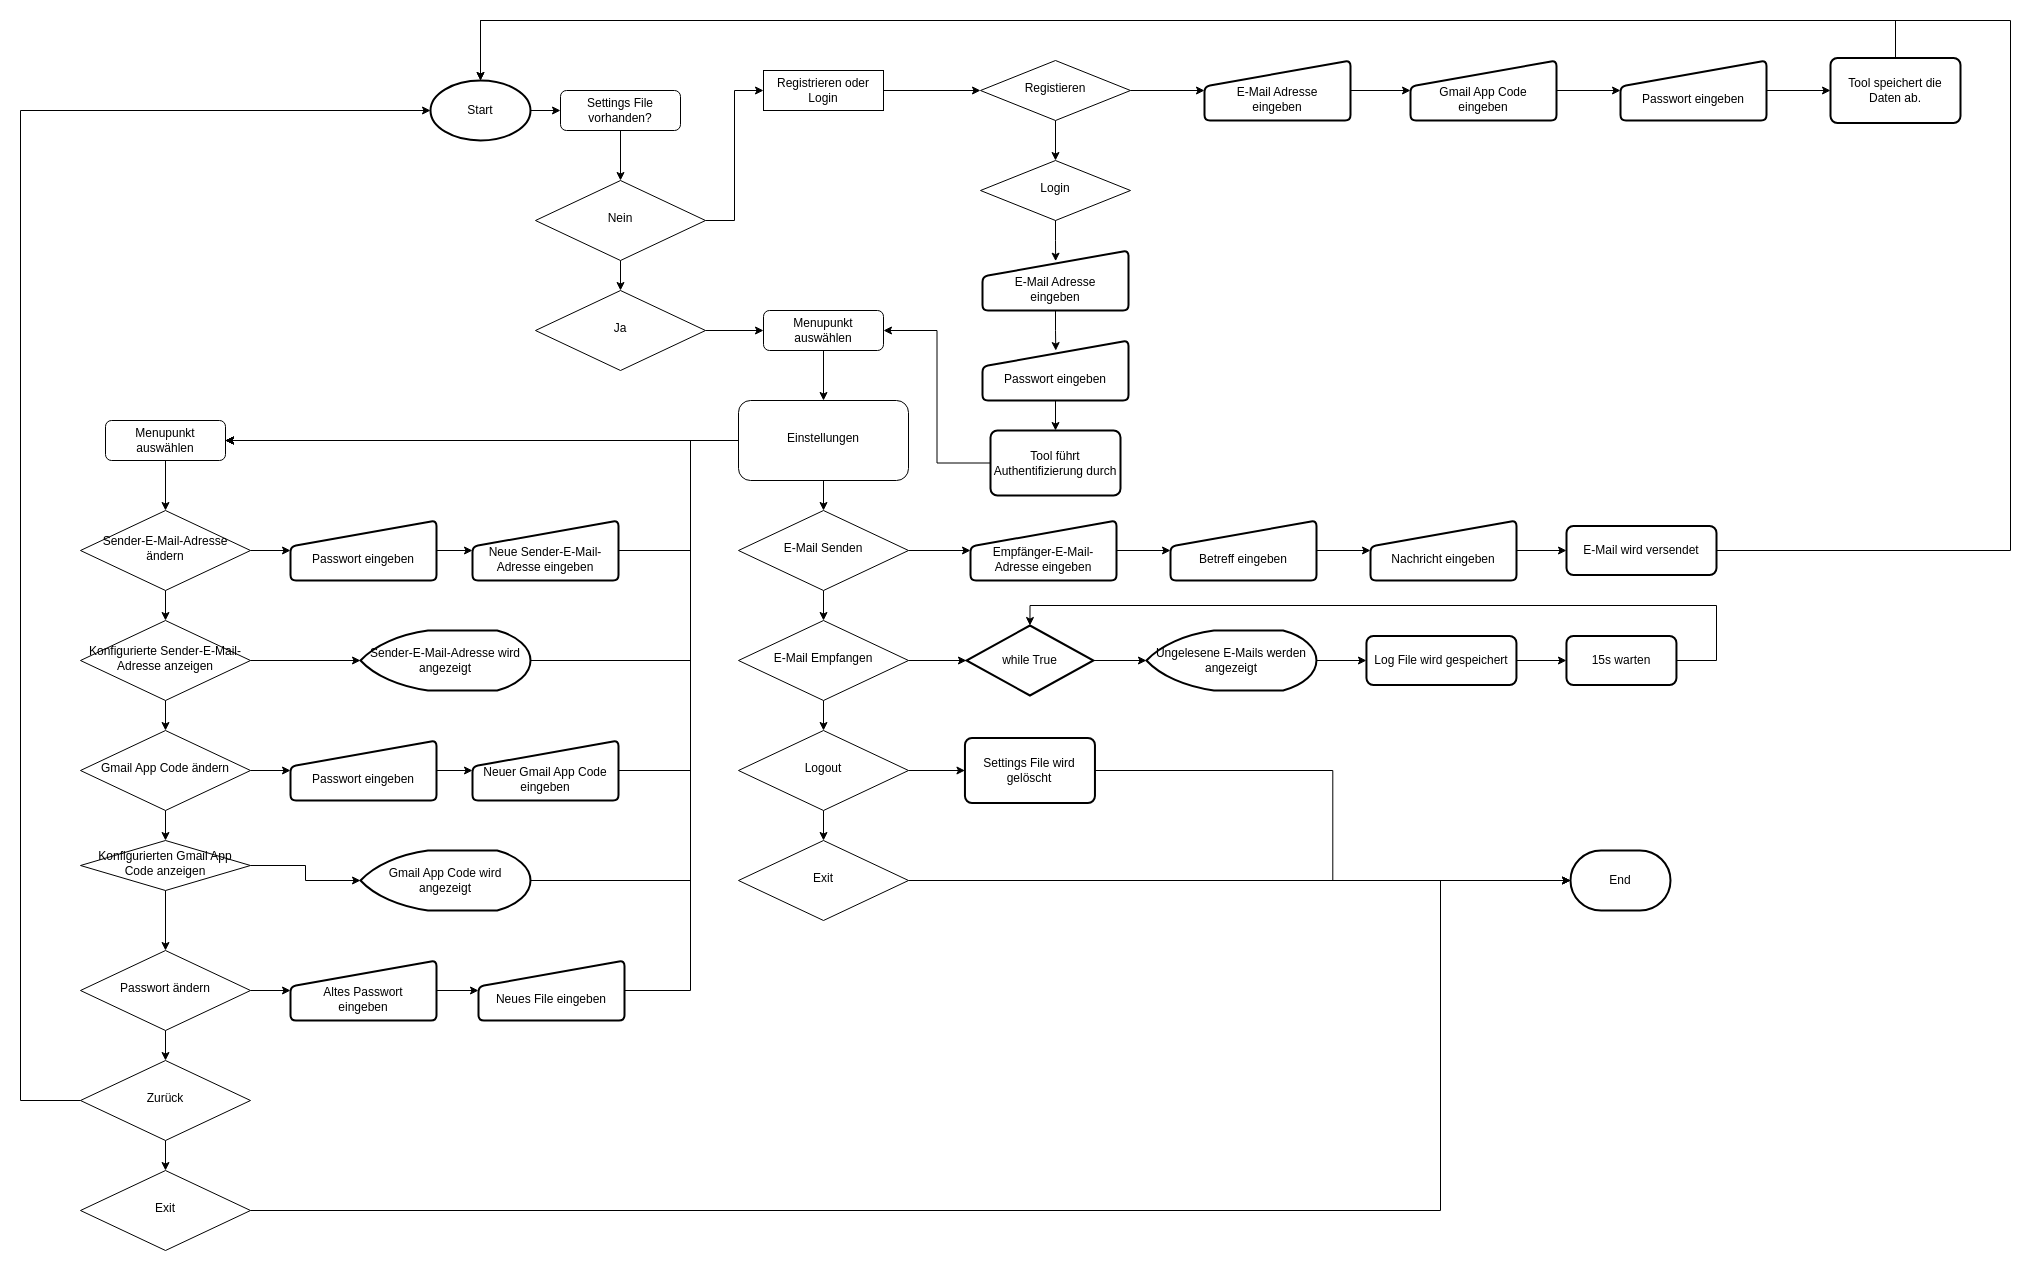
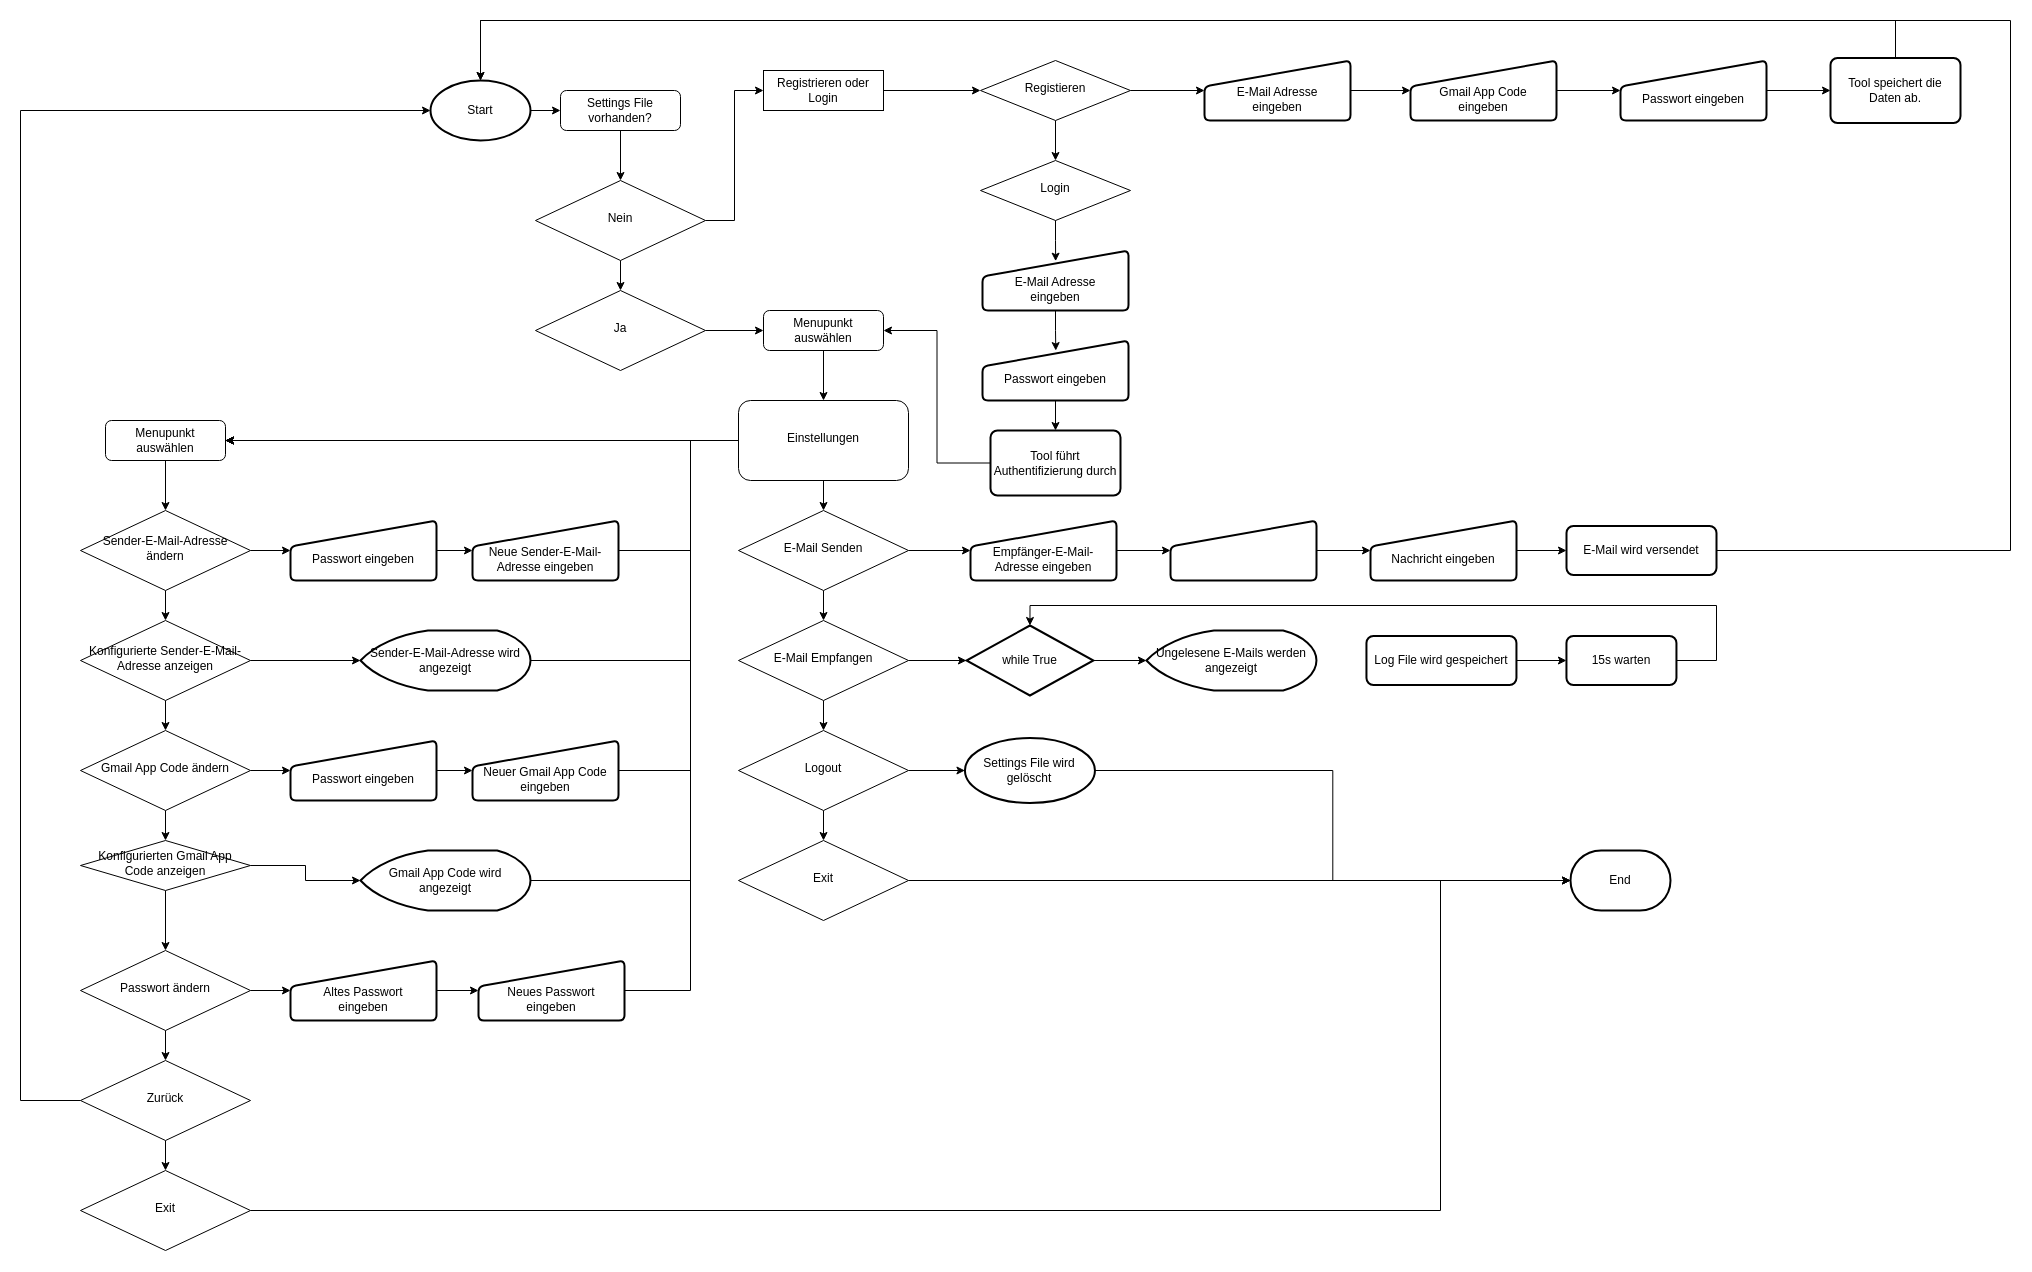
(1244, 560) -> none
(1338, 661) -> none
(1030, 771) -> (1030, 771)
(552, 1000) -> (552, 1000)
